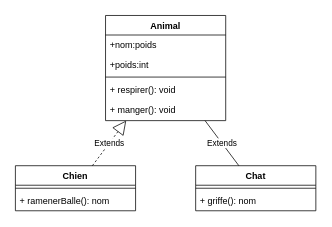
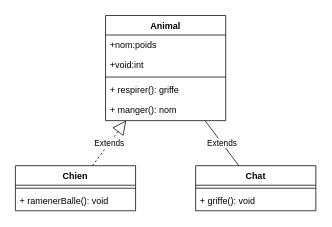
(131, 65) -> (129, 65)
(149, 90) -> (154, 90)
(145, 110) -> (144, 110)
(67, 201) -> (68, 201)
(233, 201) -> (234, 201)
